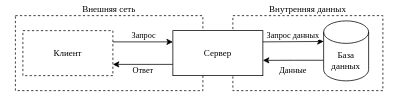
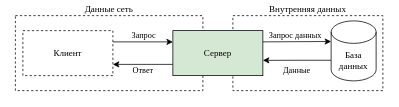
(109, 8) -> (109, 8)
(346, 51) -> (354, 51)
(218, 53) -> (218, 53)
